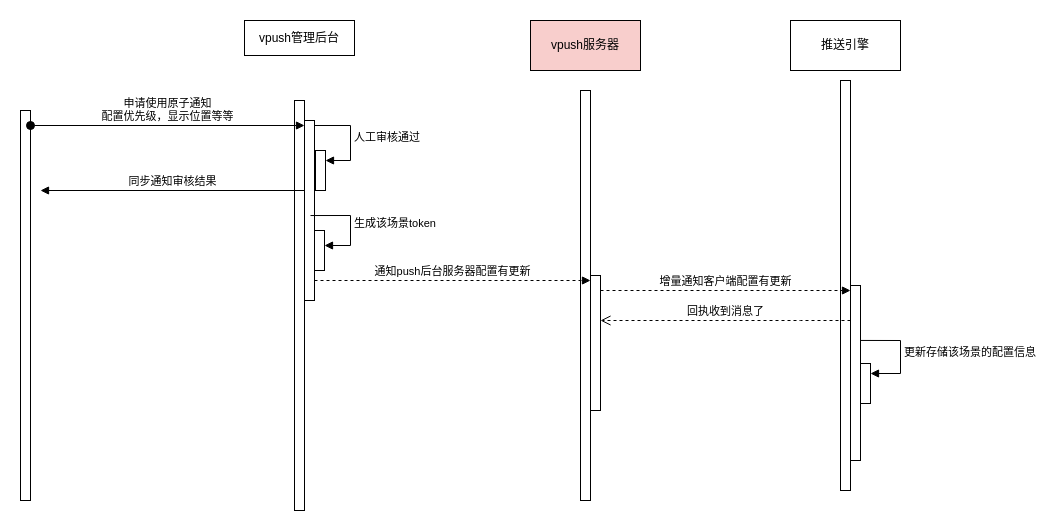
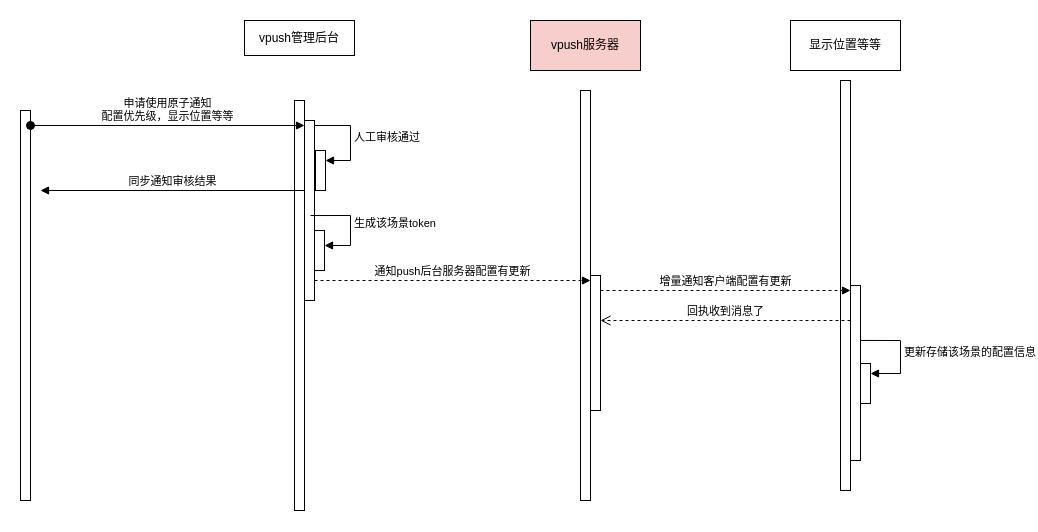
(846, 46) -> (846, 46)
